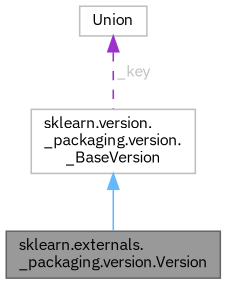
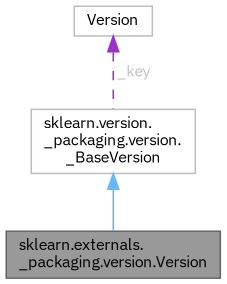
(113, 21) -> (113, 21)
